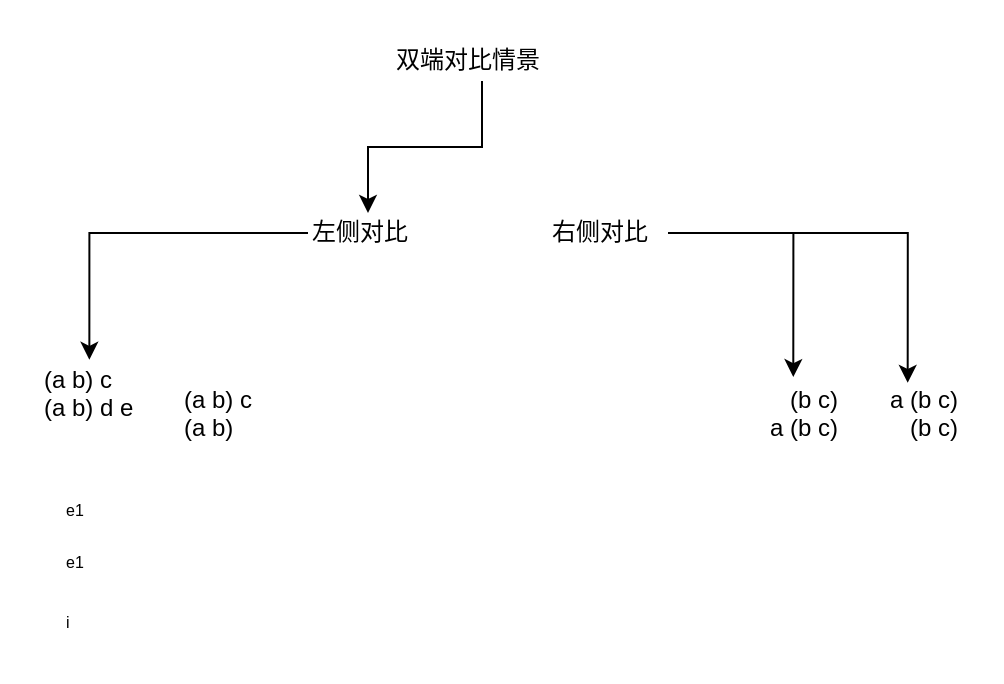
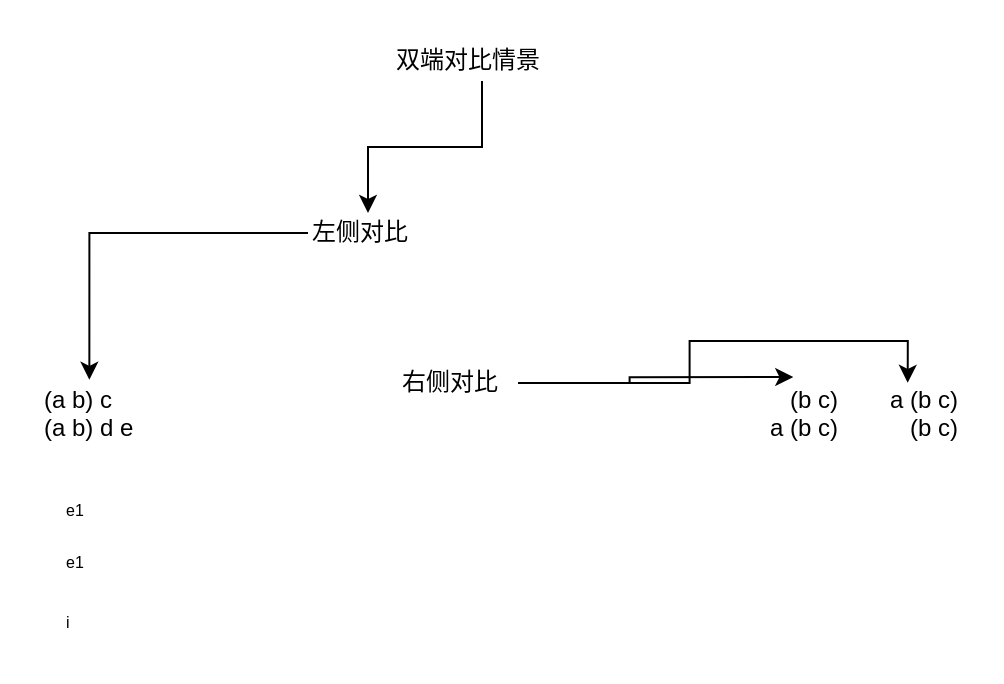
(608, 233) -> (458, 383)
(101, 391) -> (101, 411)
(231, 411) -> none
